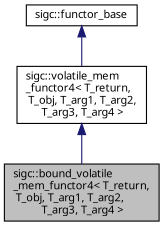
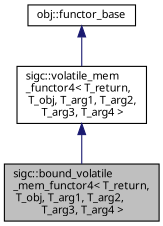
(82, 15) -> (82, 15)
